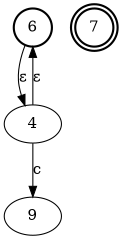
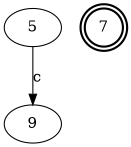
(33, 28) -> none
(33, 124) -> (33, 28)
